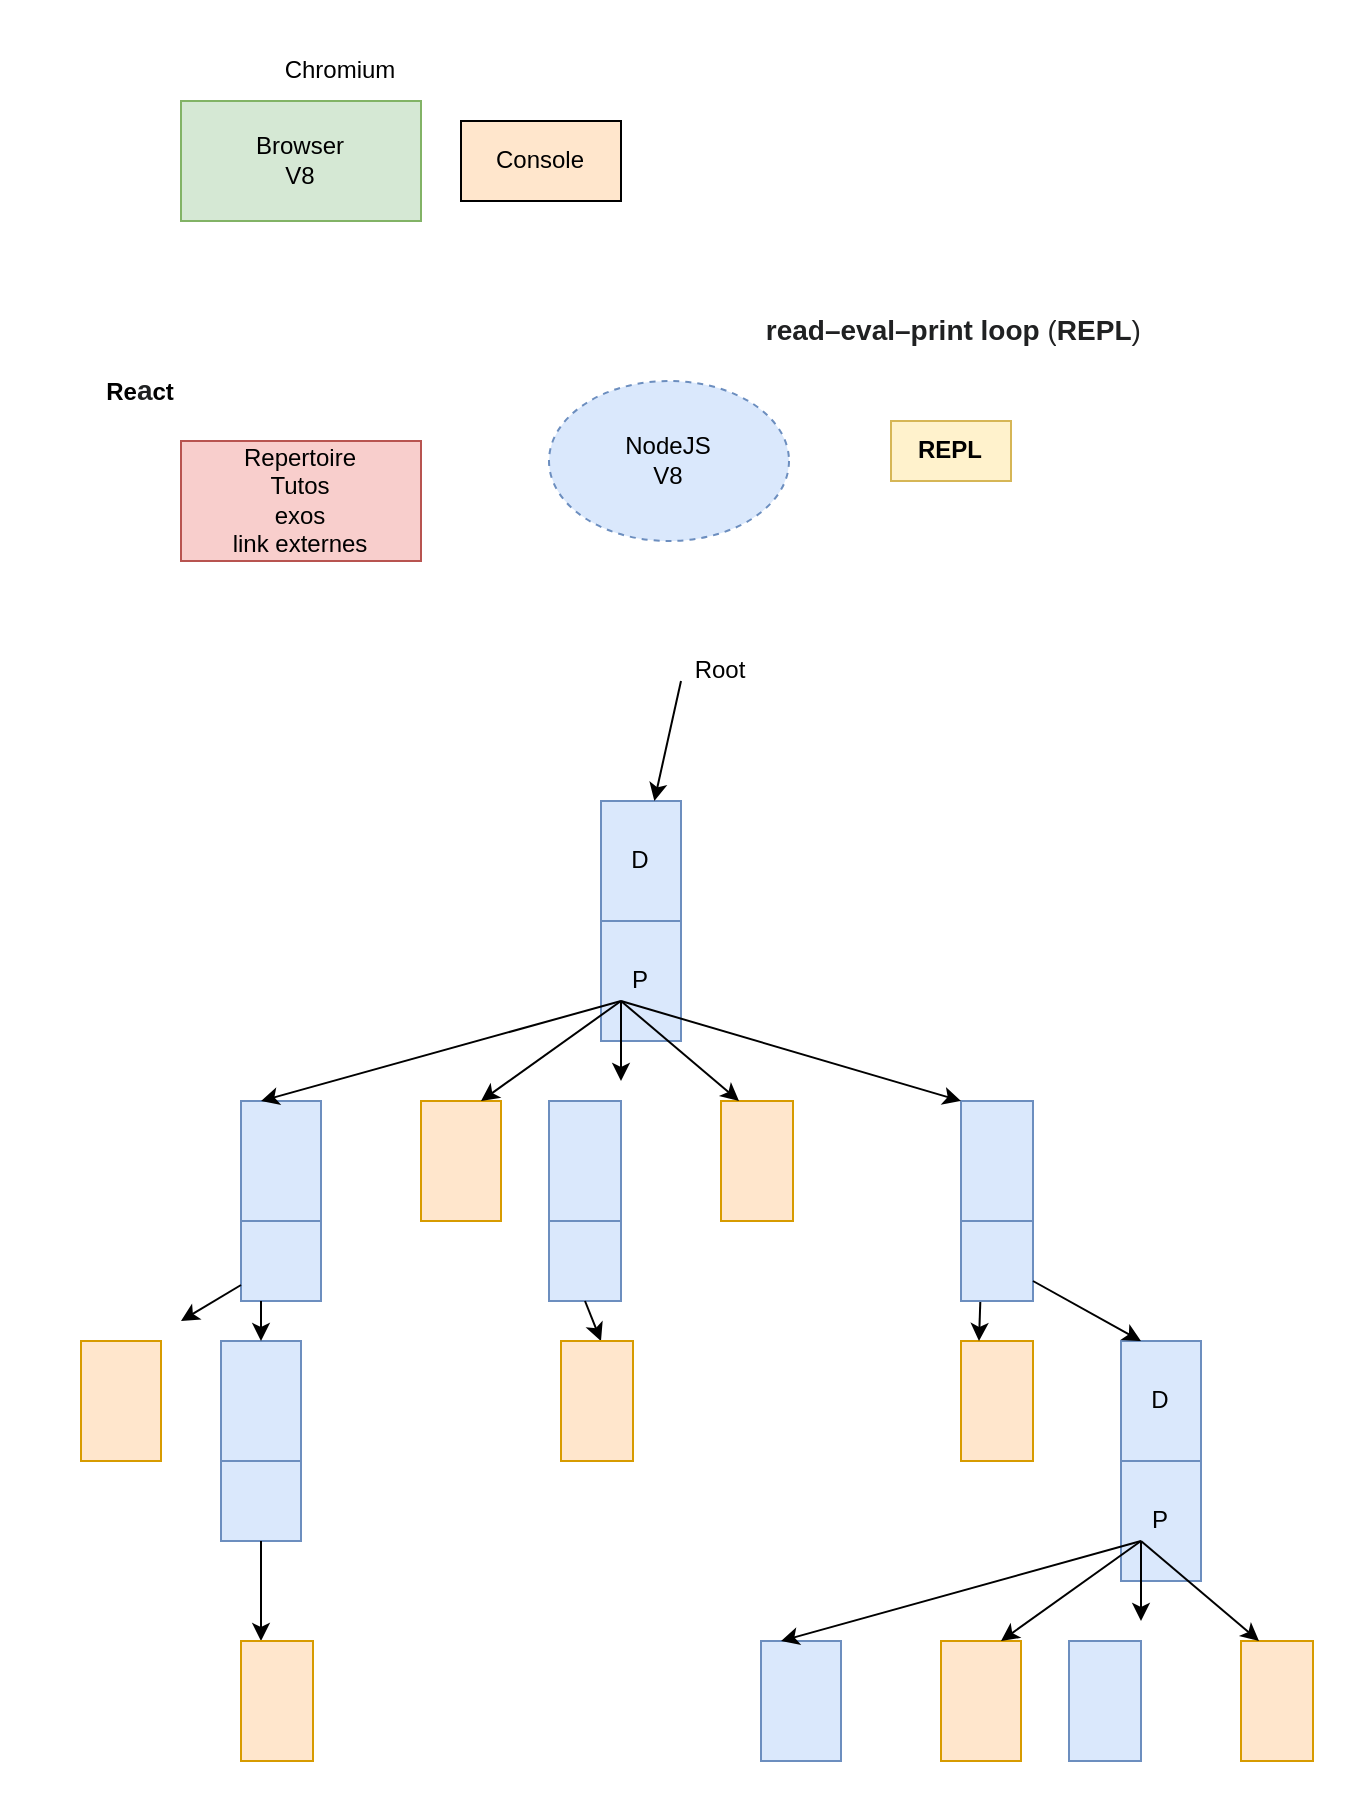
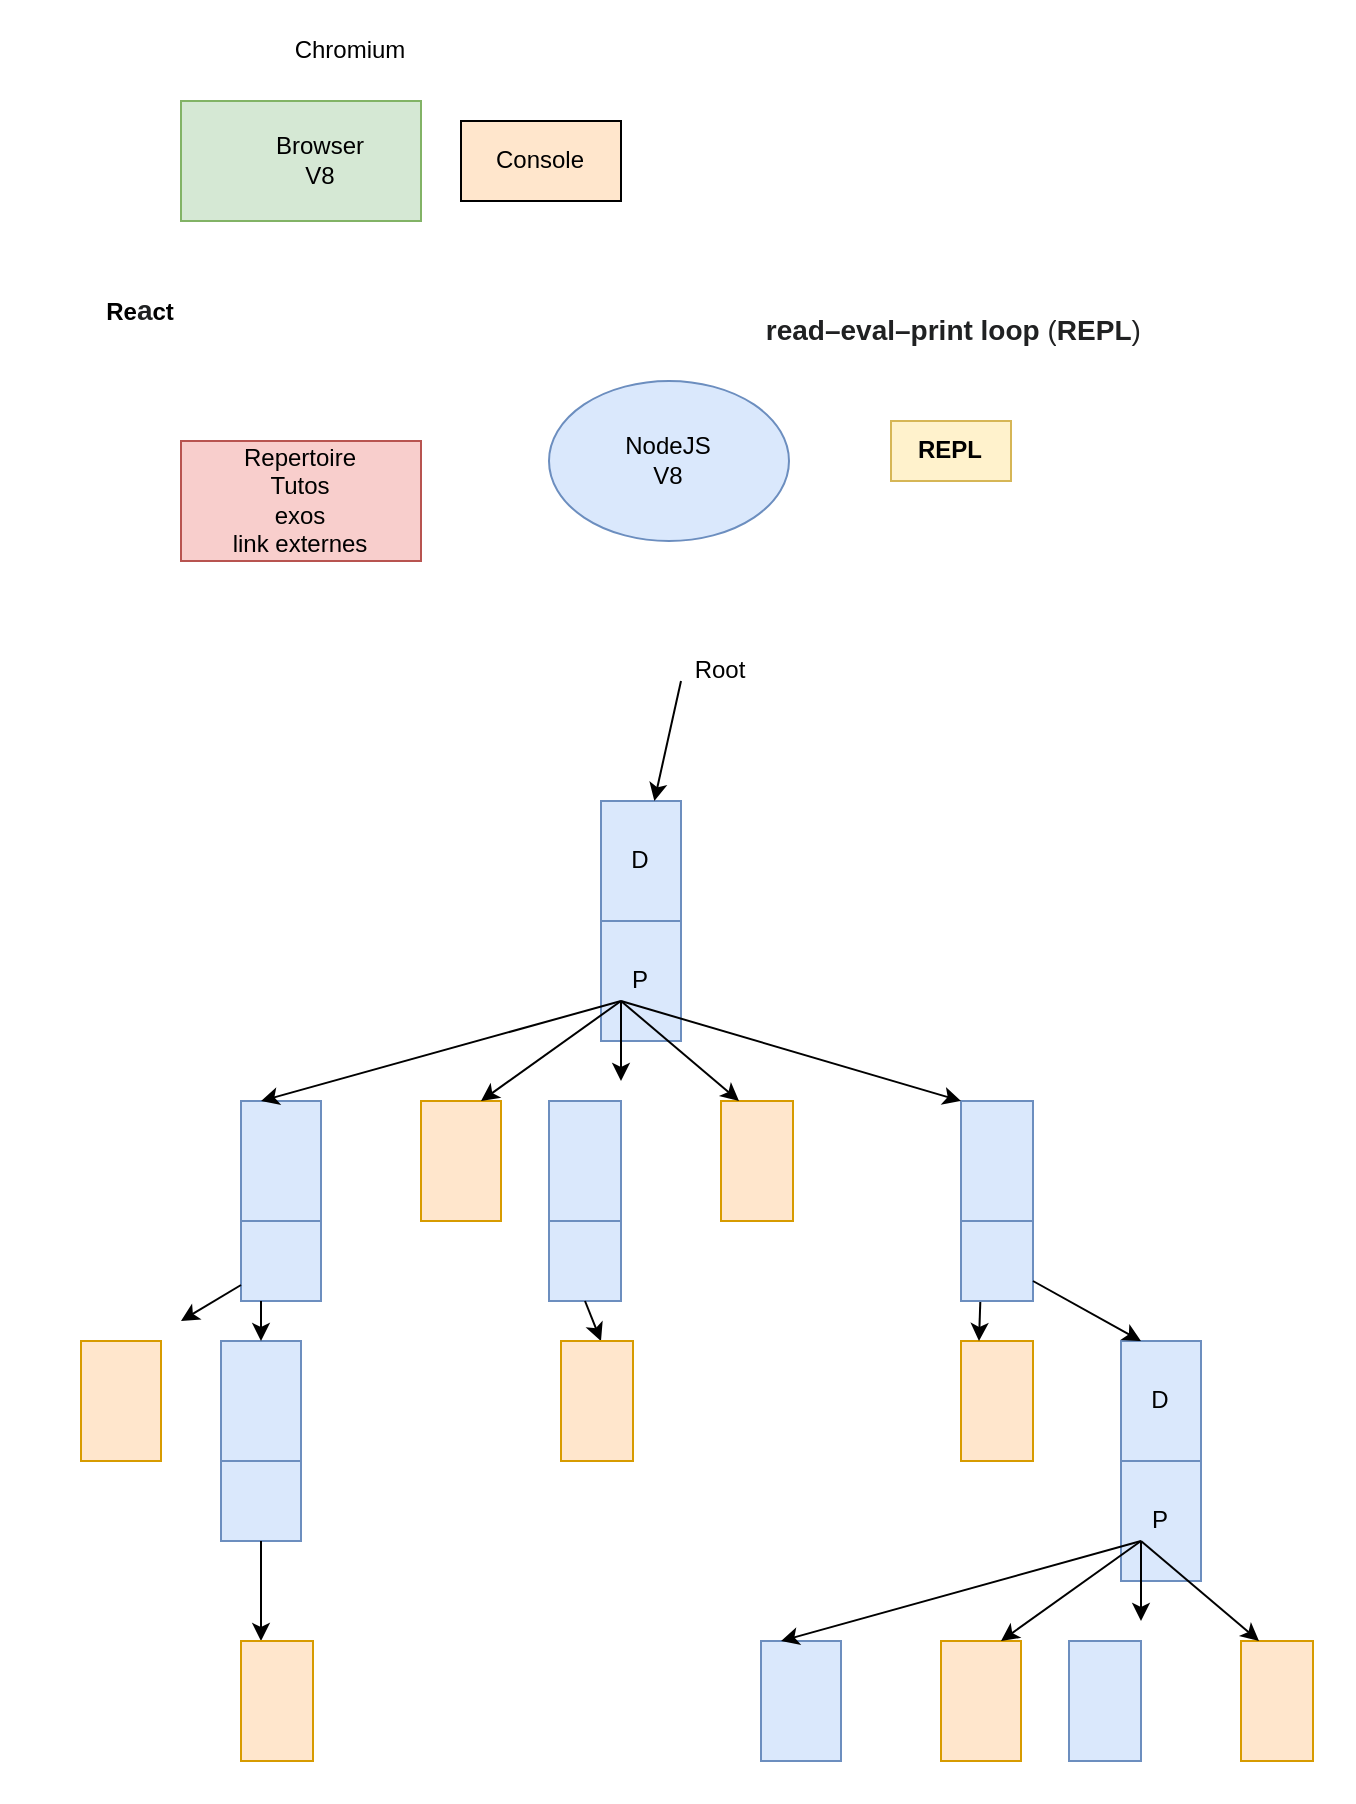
(341, 71) -> (351, 51)
(301, 161) -> (321, 161)
(141, 391) -> (141, 311)
(669, 461) -> (669, 461)
